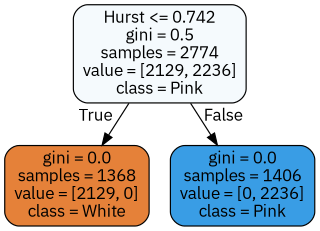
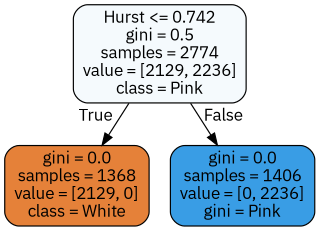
(243, 186) -> (243, 186)
